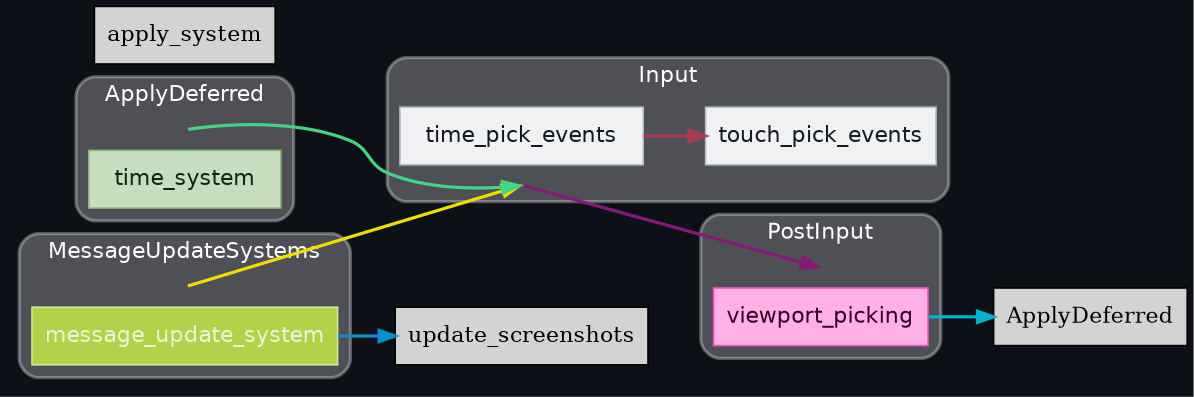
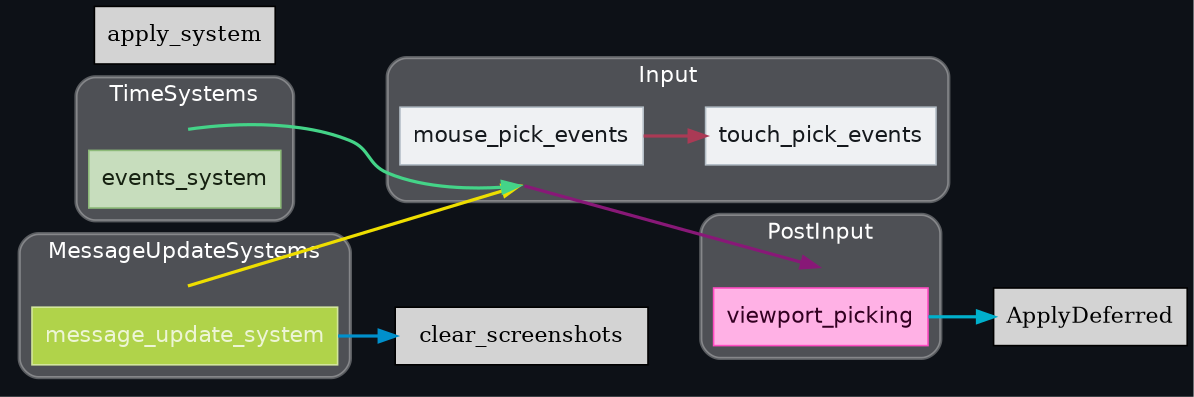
(185, 95) -> (185, 95)
(522, 136) -> (522, 136)
(185, 179) -> (185, 179)
(522, 336) -> (522, 336)
